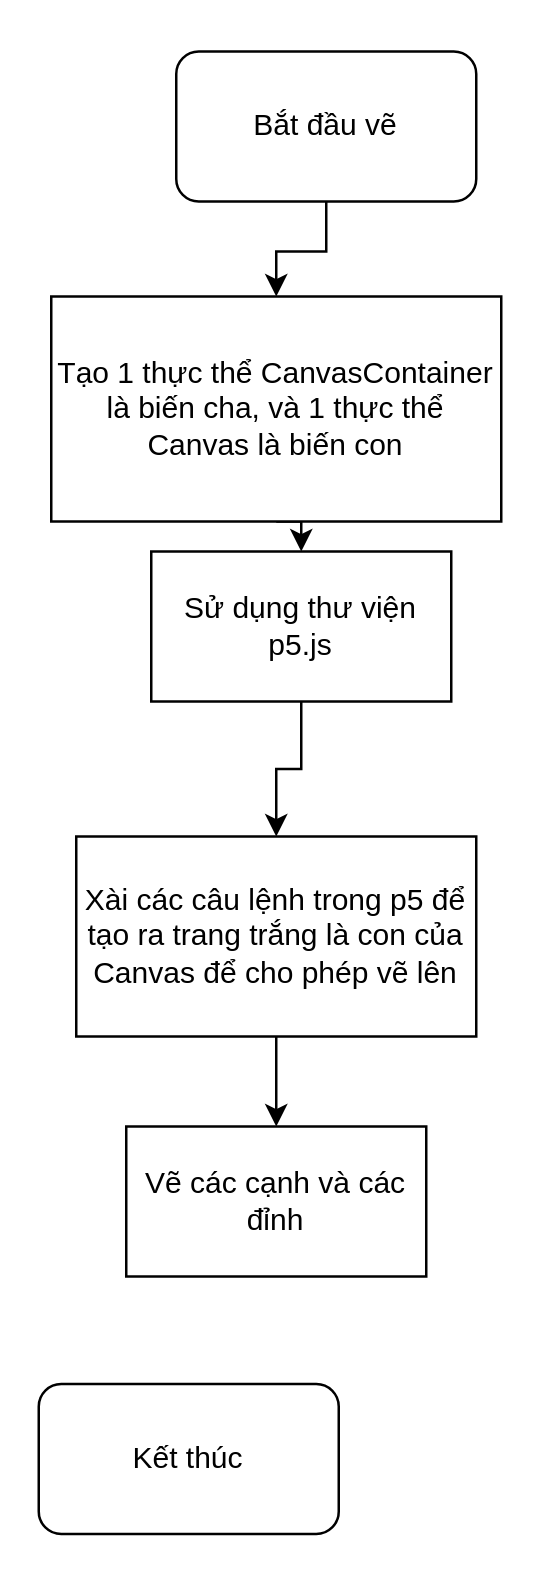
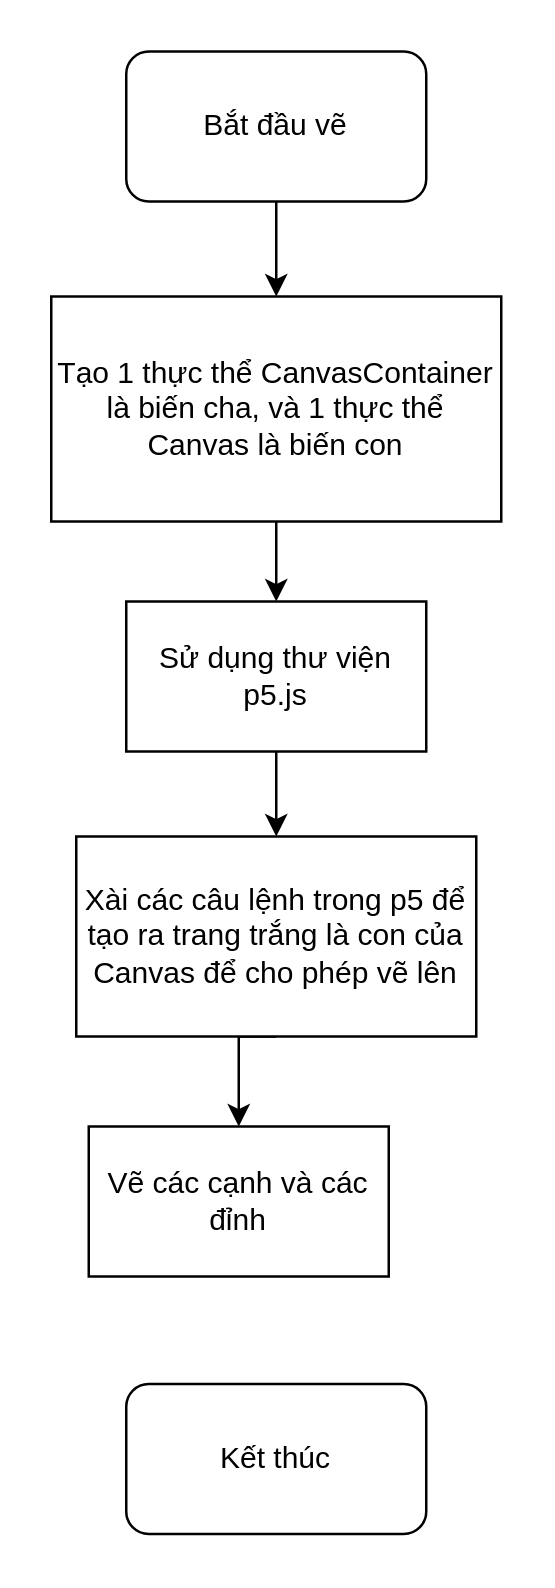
(326, 126) -> (276, 126)
(301, 626) -> (276, 676)
(276, 1201) -> (239, 1201)
(189, 1459) -> (276, 1459)
